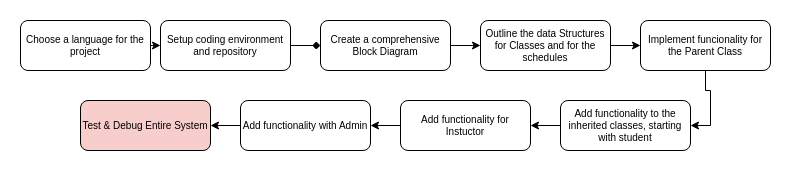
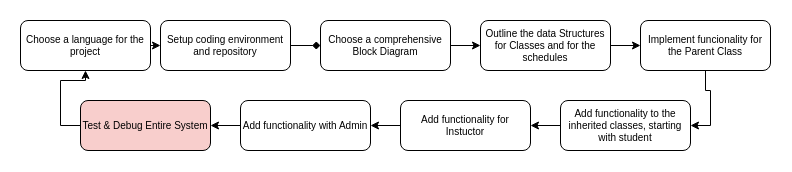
(386, 46) -> (386, 46)
none -> (61, 100)
